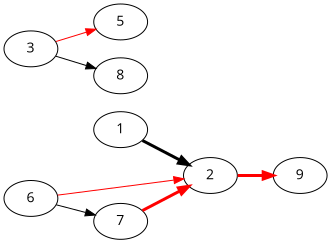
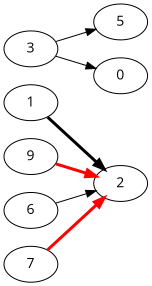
(71, 37) -> (71, 37)
(121, 76) -> (121, 76)
(250, 176) -> (71, 169)
(116, 188) -> (71, 198)
(71, 209) -> none
